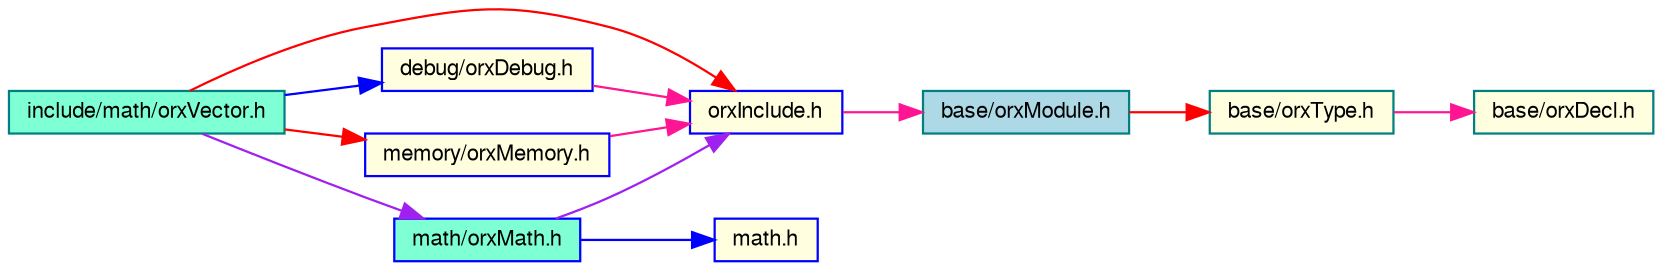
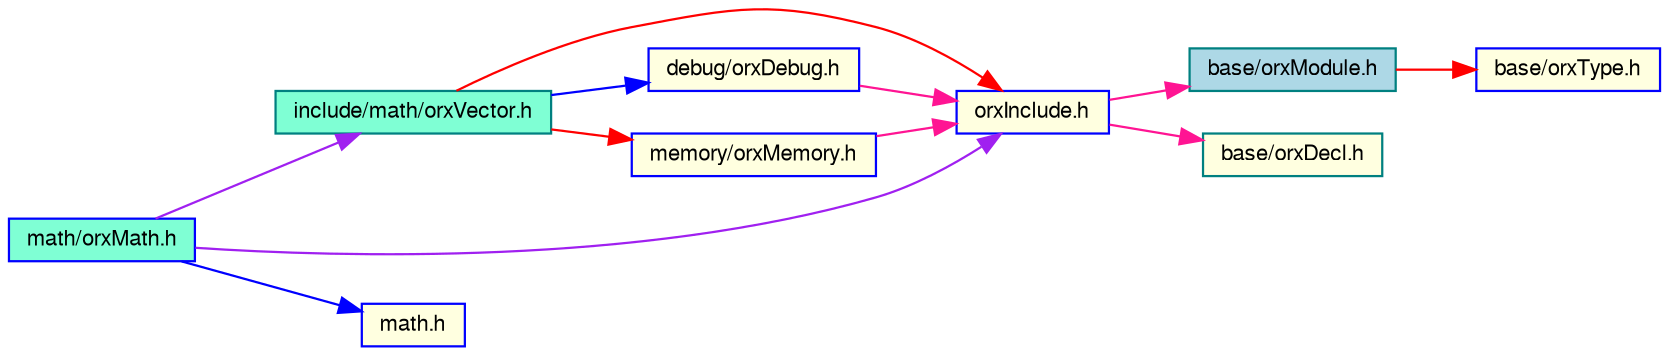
(1302, 112) -> (1568, 70)
(1422, 112) -> (1145, 131)
(302, 173) -> (247, 181)
